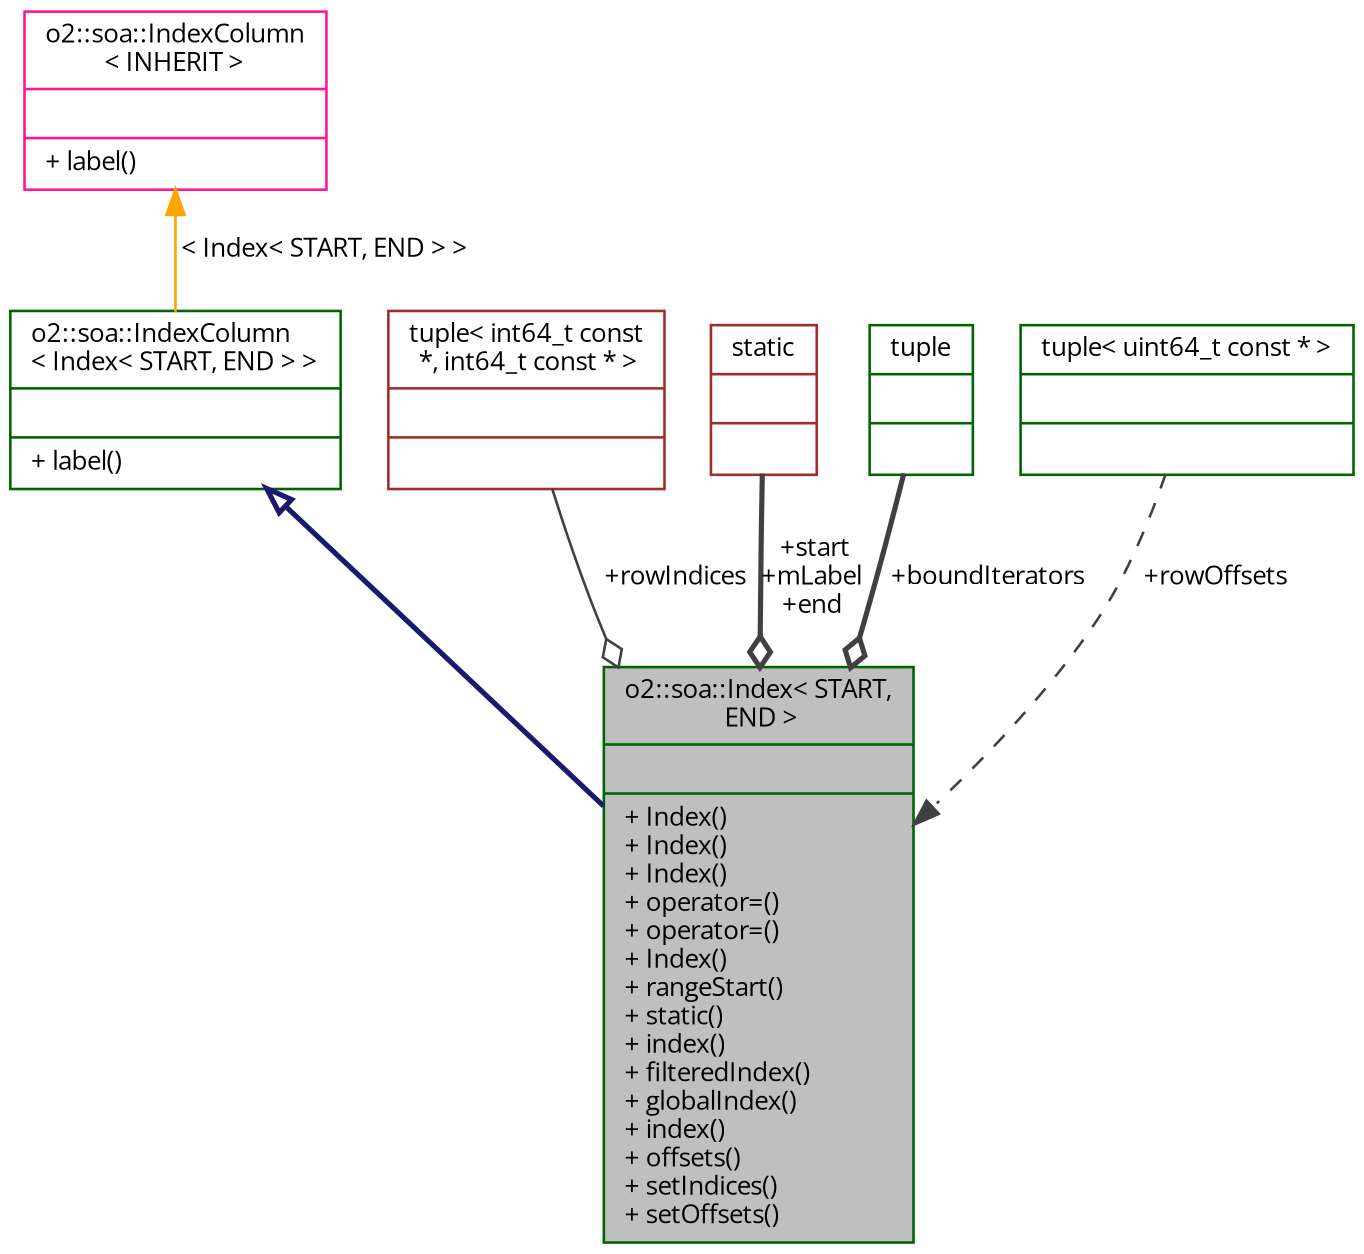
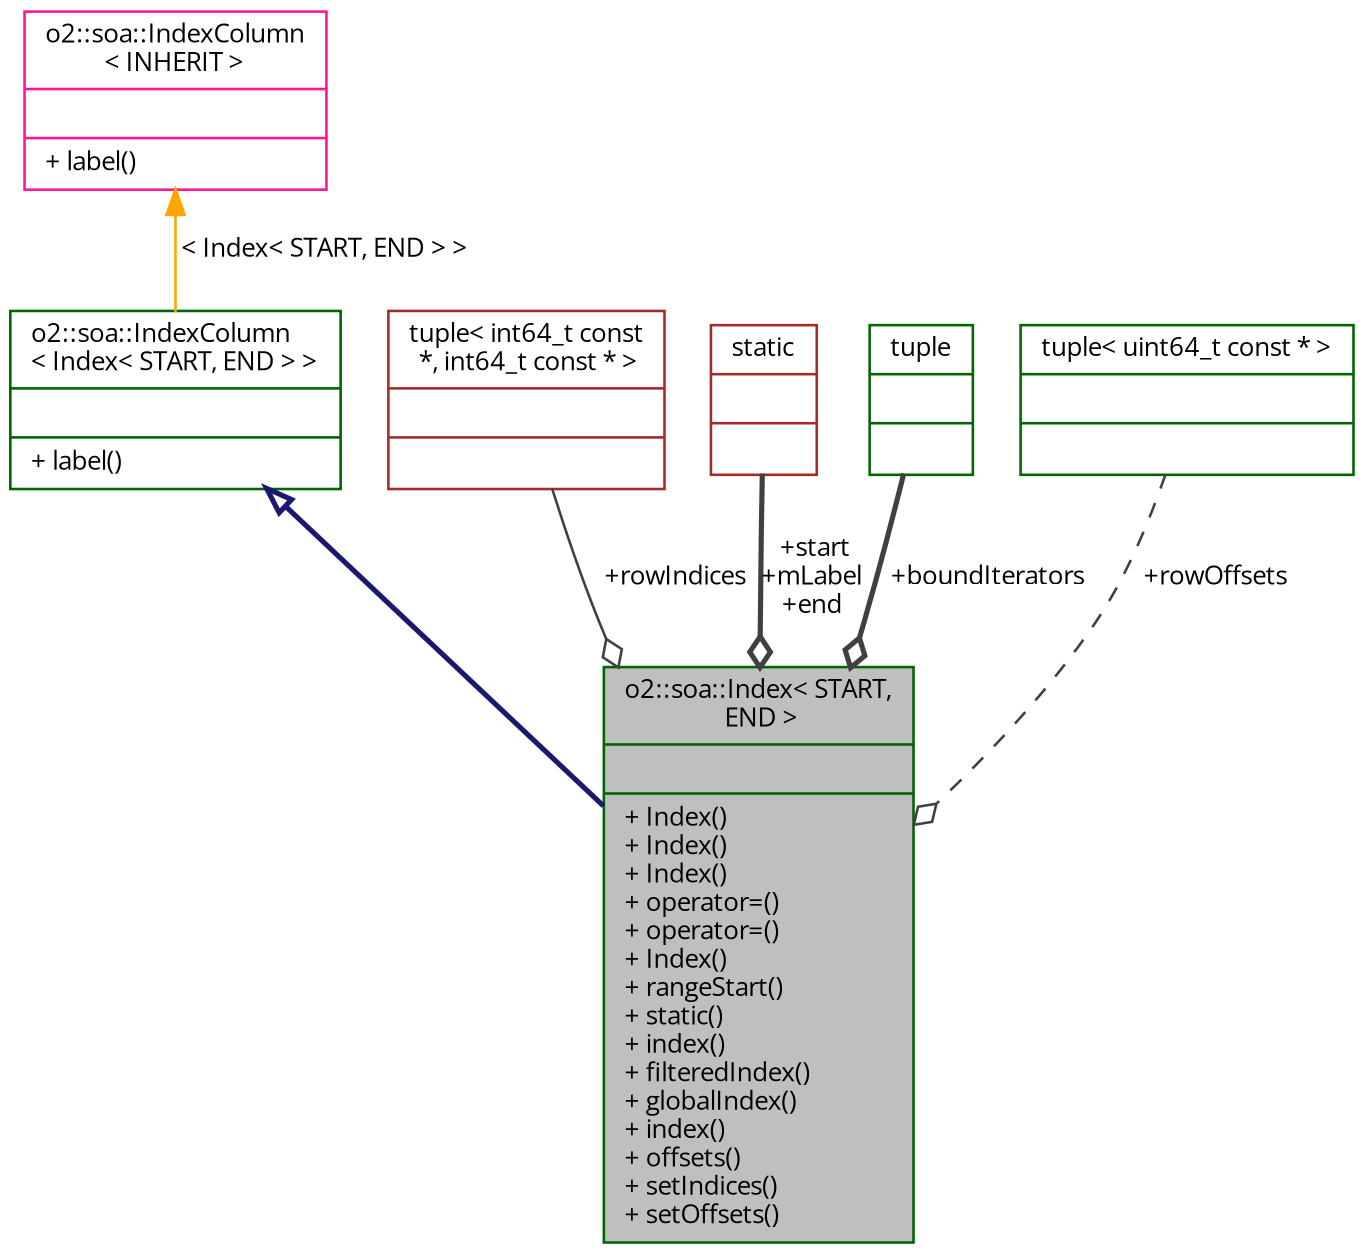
(1073, 653) -> (1073, 653)
